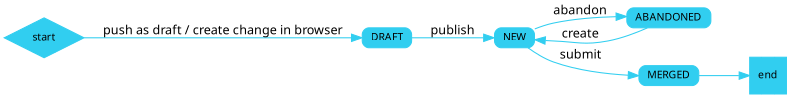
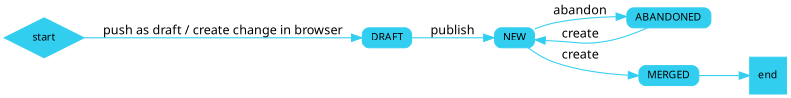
(581, 55) -> (581, 55)
